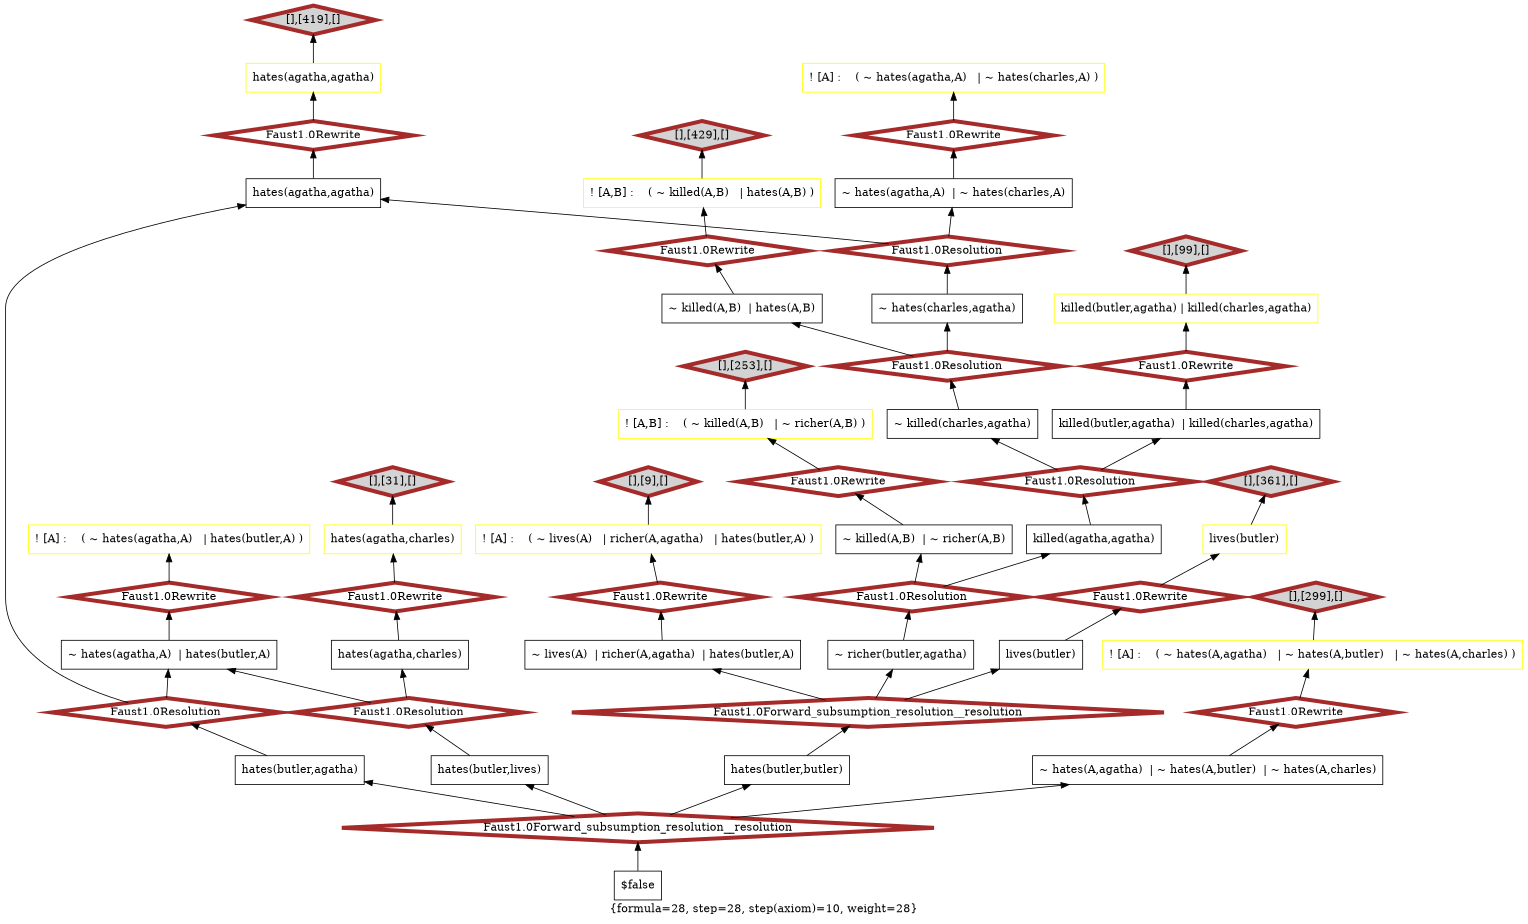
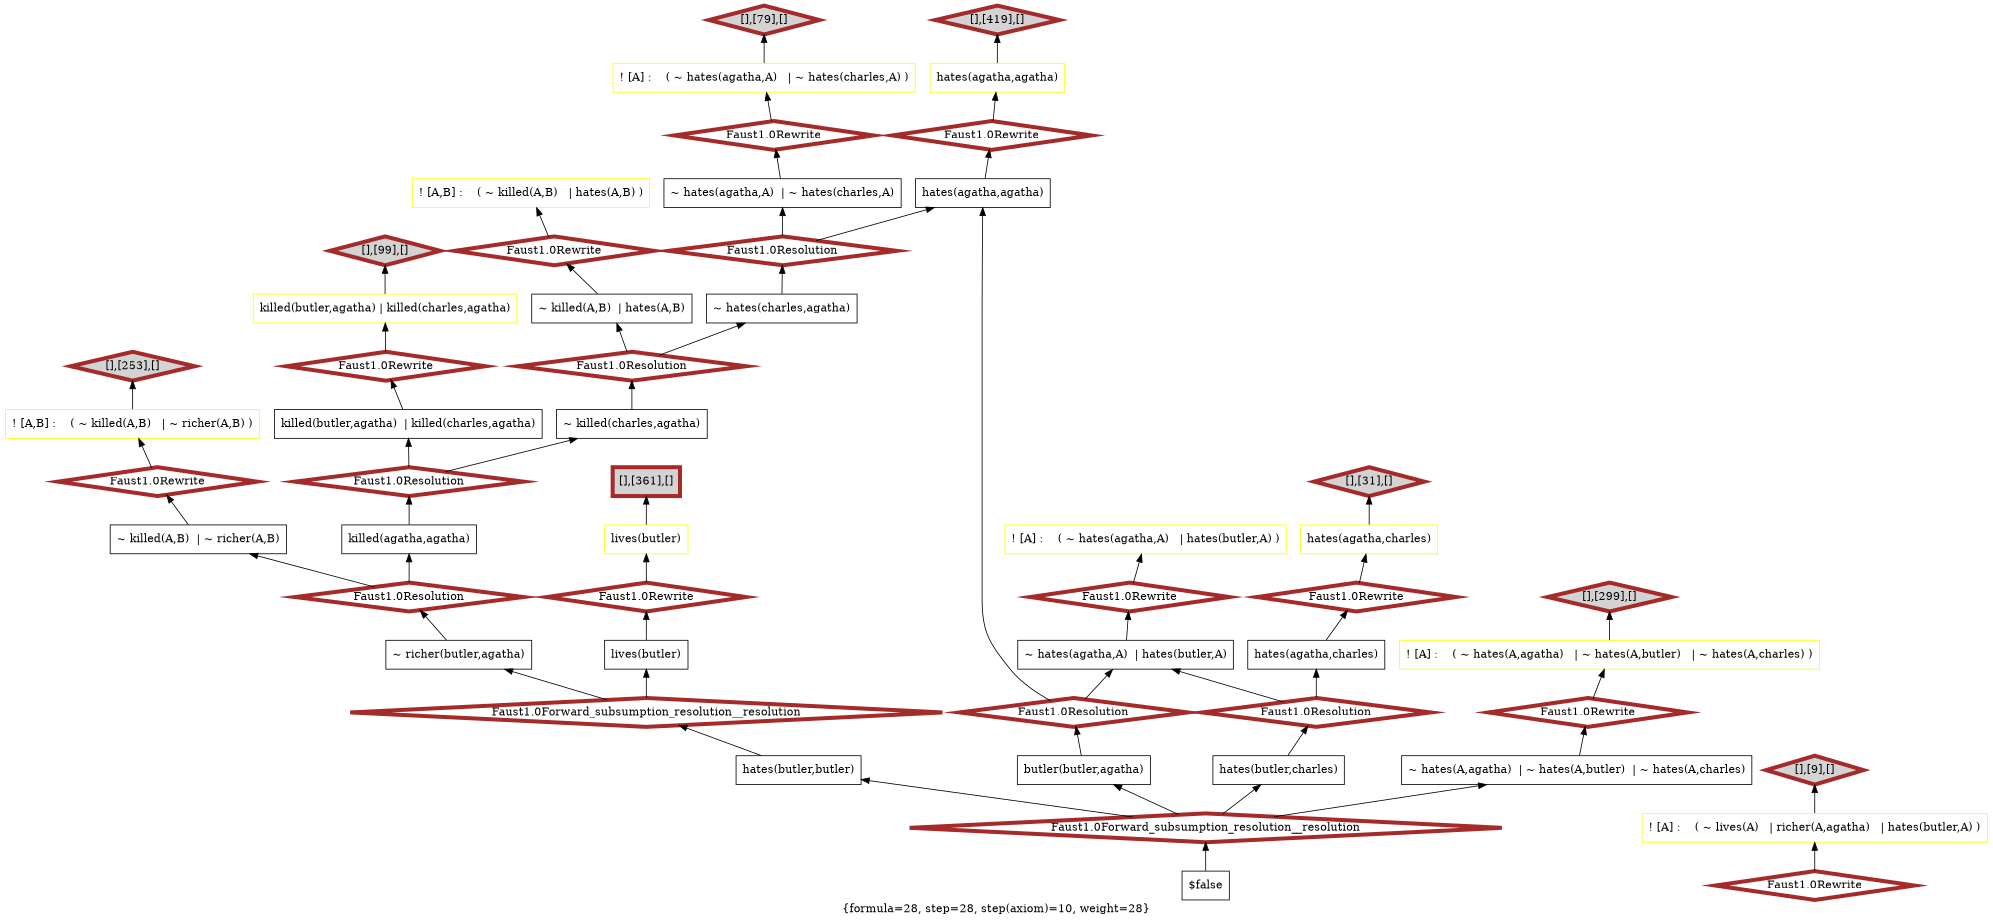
none -> (764, 20)
(702, 135) -> none
(1271, 482) -> (646, 482)
(663, 655) -> none
(300, 770) -> (1084, 770)
(490, 770) -> (1279, 770)
